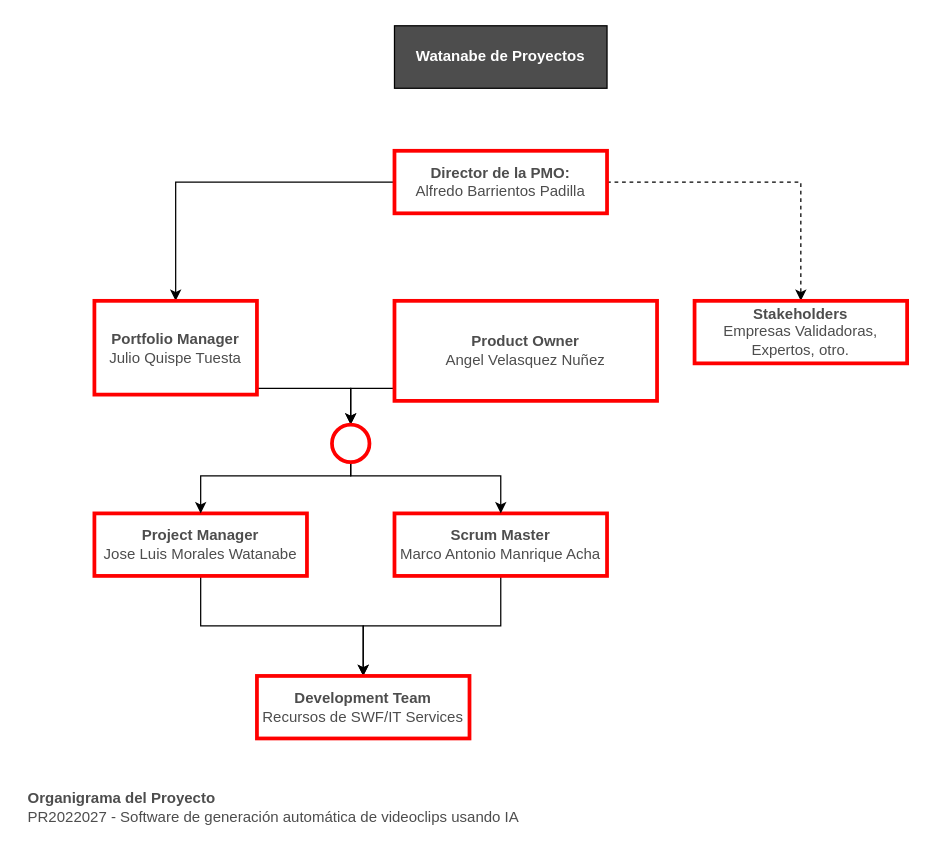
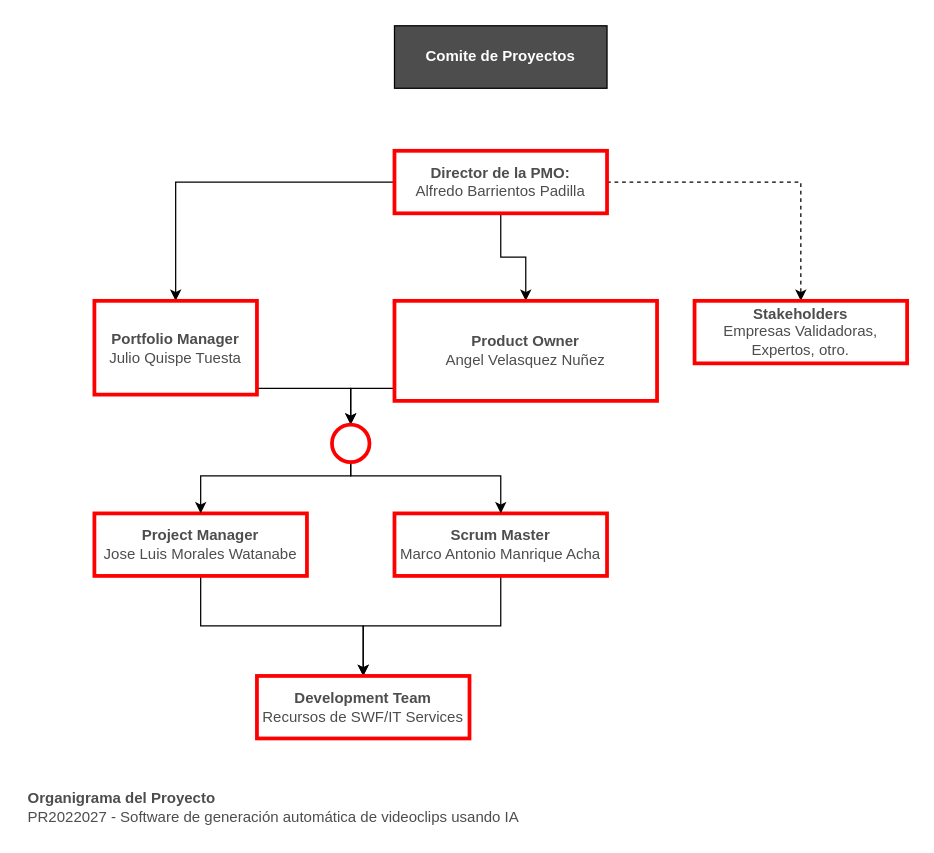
(501, 57) -> (501, 57)
none -> (509, 257)
